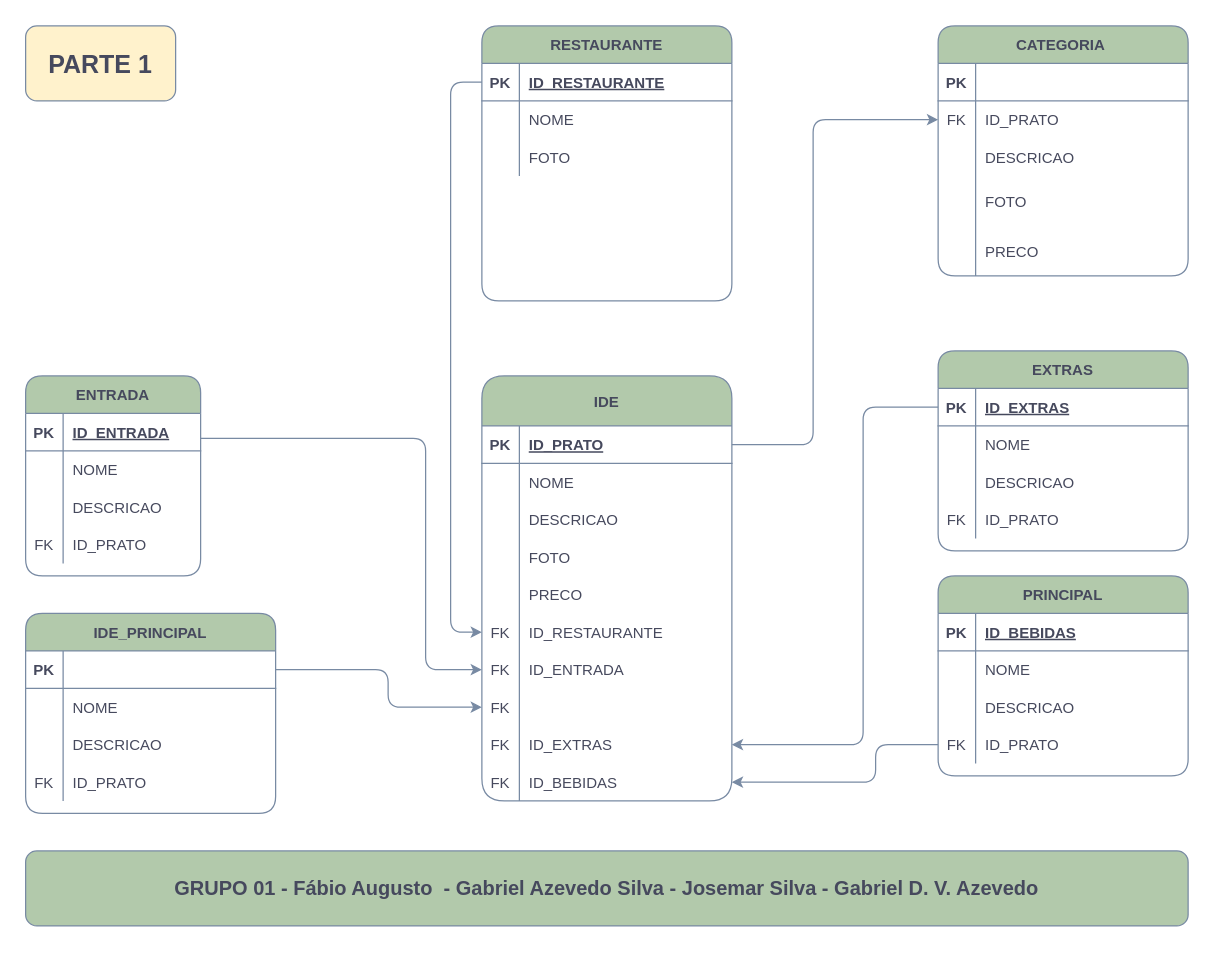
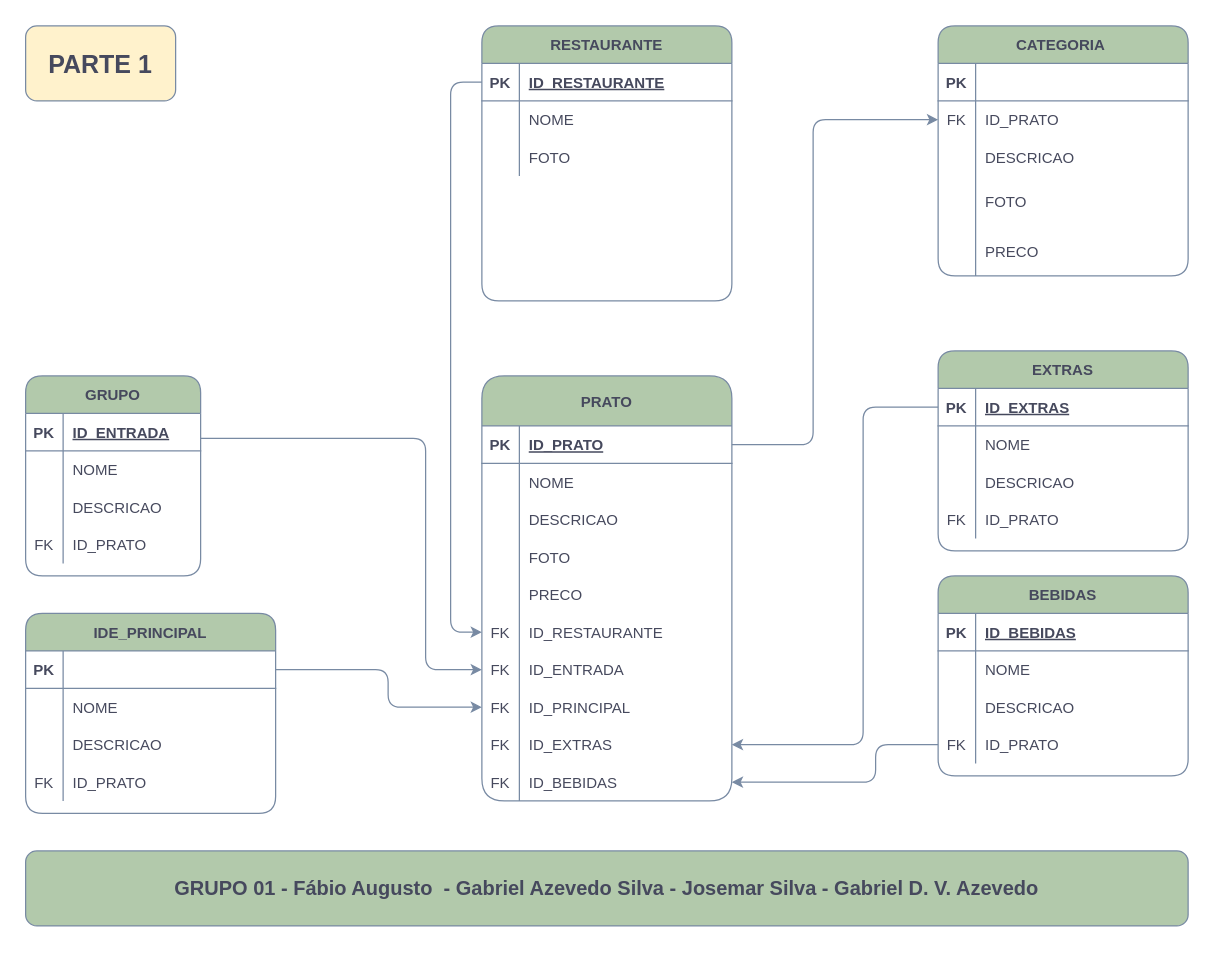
(113, 395) -> (113, 395)
(606, 401) -> (606, 401)
(1063, 595) -> (1063, 595)
none -> (626, 707)
